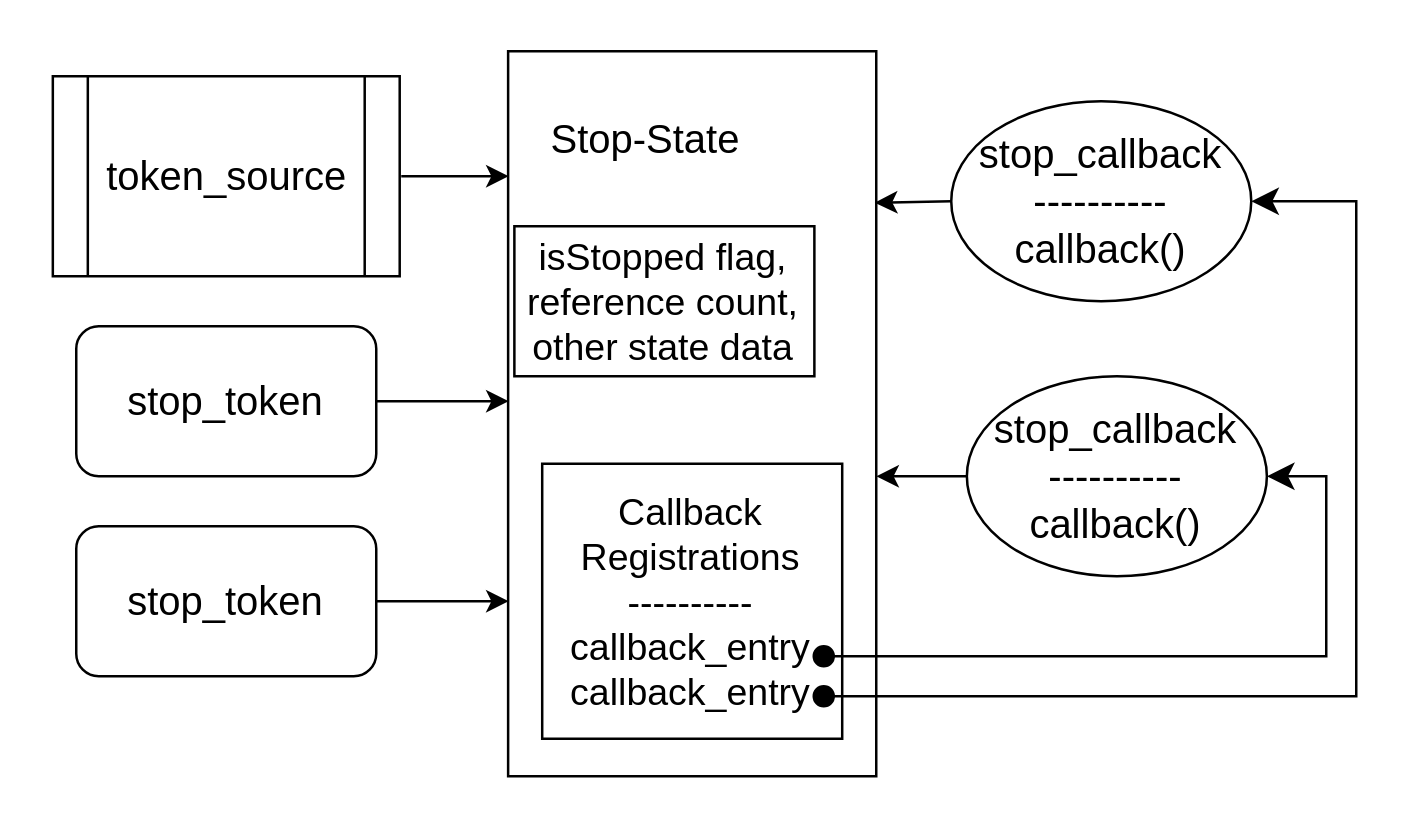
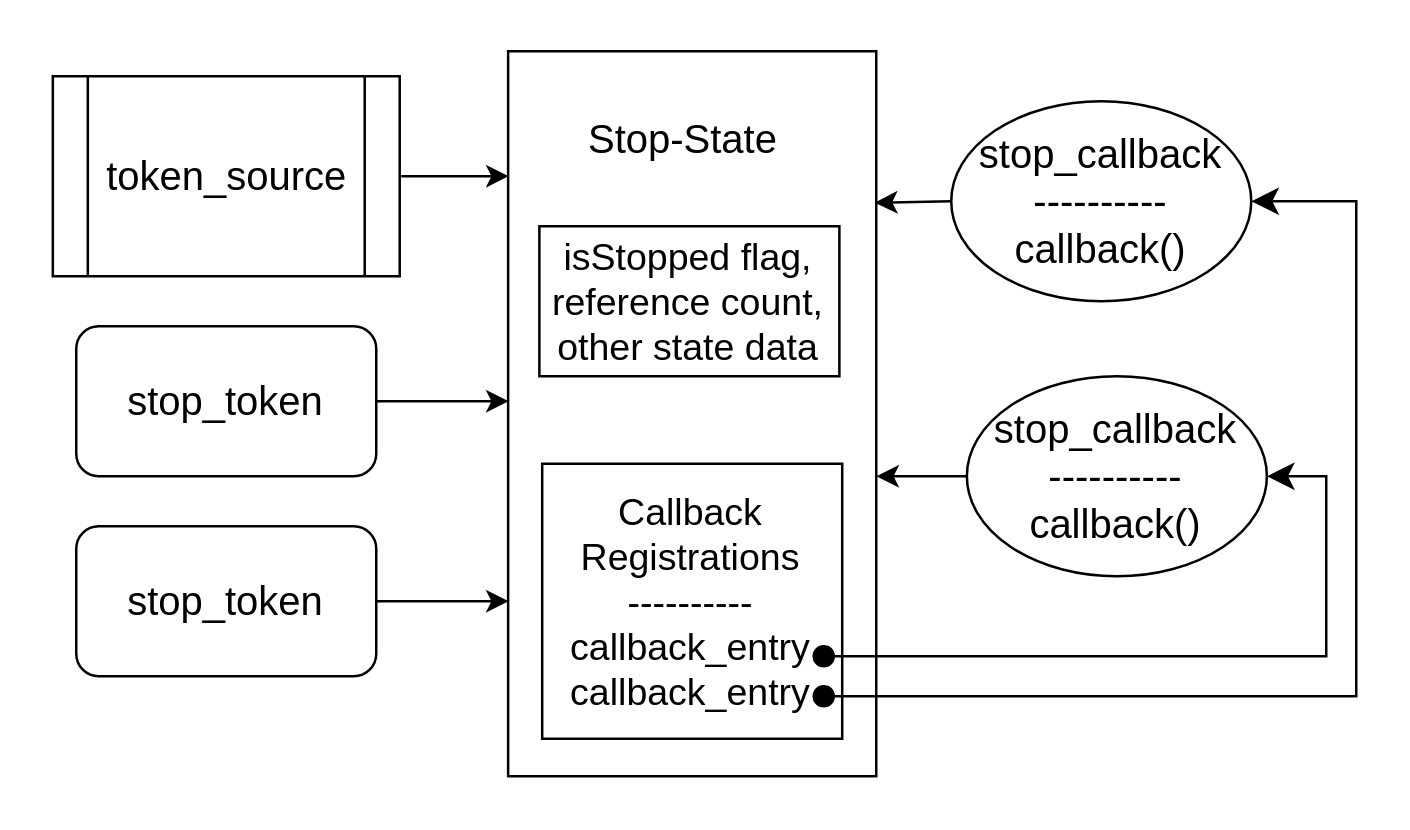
(646, 139) -> (683, 139)
(664, 301) -> (689, 301)
